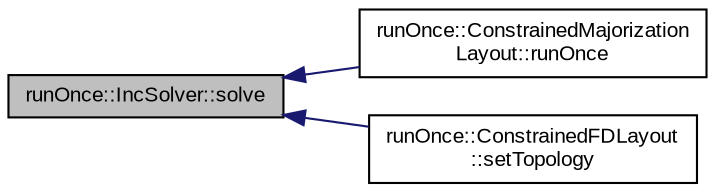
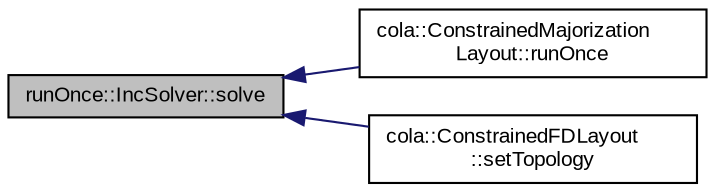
(533, 43) -> (533, 43)
(533, 149) -> (533, 149)
